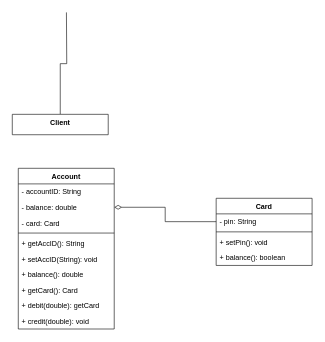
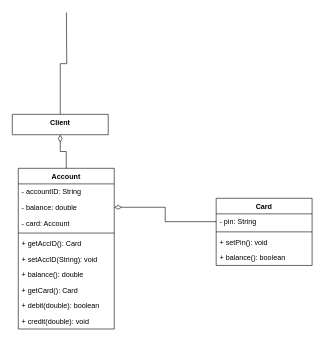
none -> (66, 153)
(43, 223) -> (49, 223)
(58, 244) -> (55, 244)
(65, 306) -> (64, 306)
